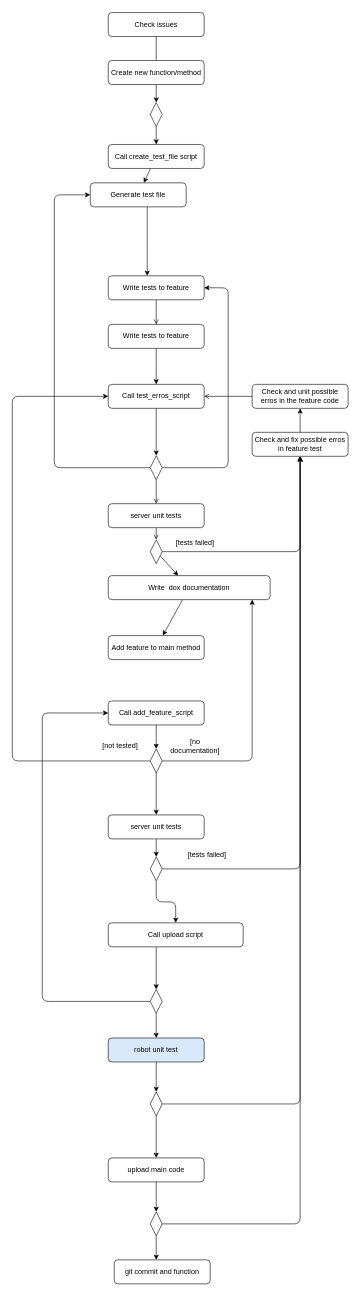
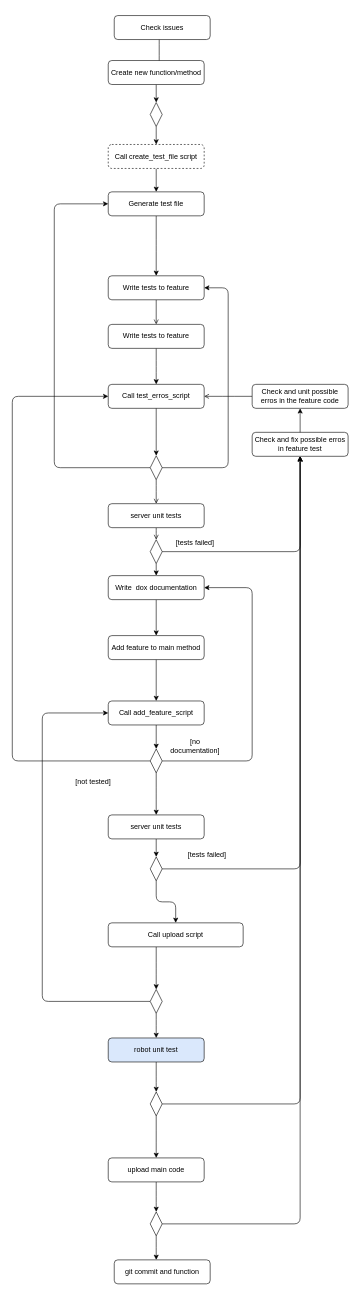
(156, 24) -> (162, 27)
(156, 156) -> (156, 156)
(138, 195) -> (156, 204)
(189, 588) -> (156, 588)
none -> (156, 695)
(120, 746) -> (93, 782)
